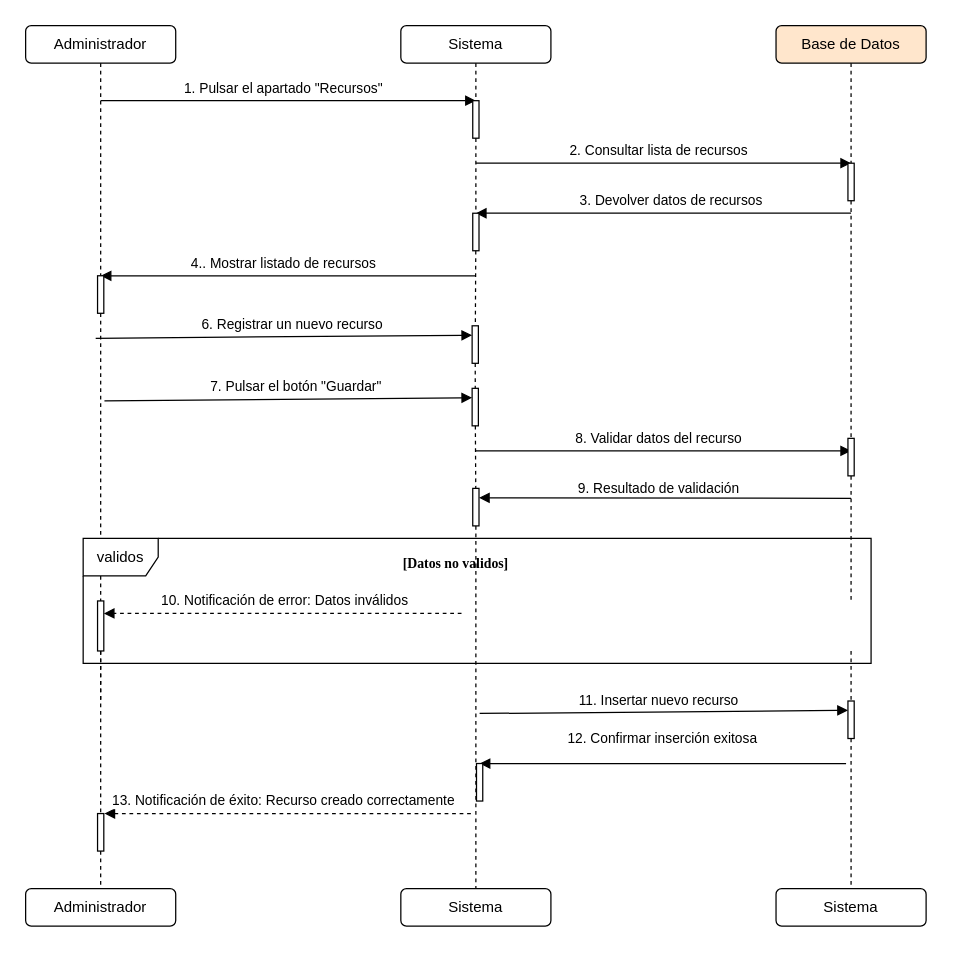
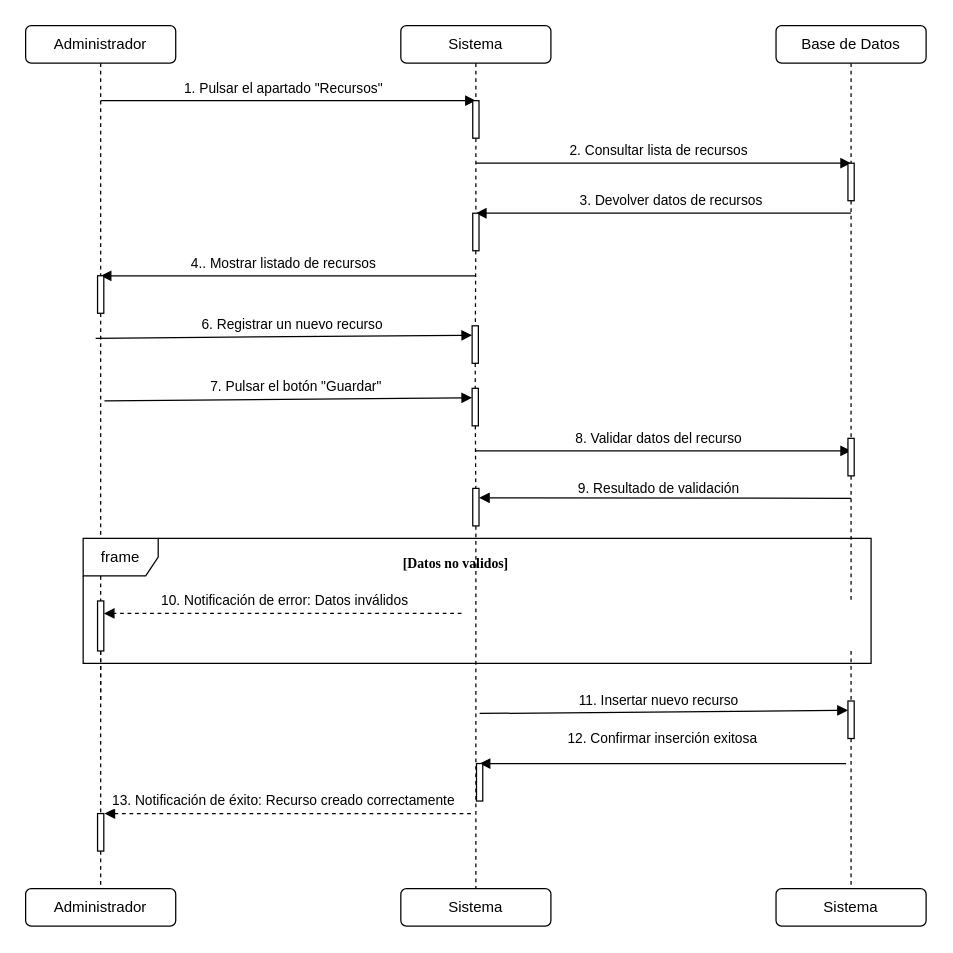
(851, 44) -> (851, 44)
(121, 557) -> (121, 557)
